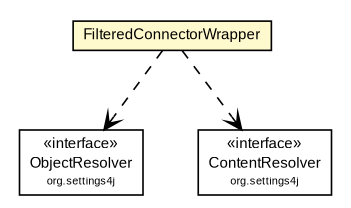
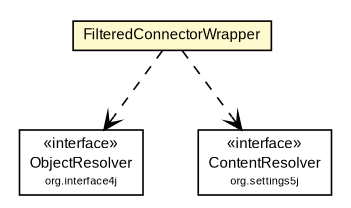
(81, 181) -> (81, 181)
(265, 181) -> (265, 181)
